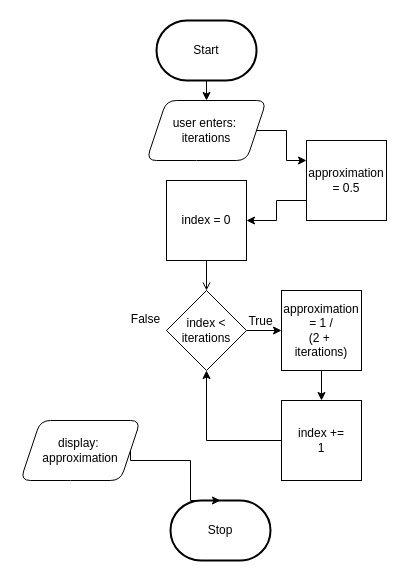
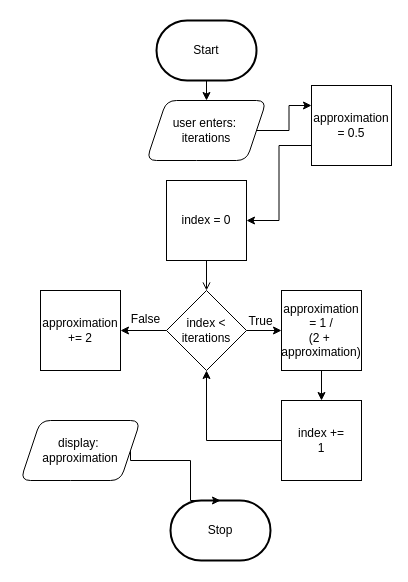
(347, 181) -> (352, 126)
none -> (81, 331)
none -> (147, 331)
(322, 331) -> (322, 331)
